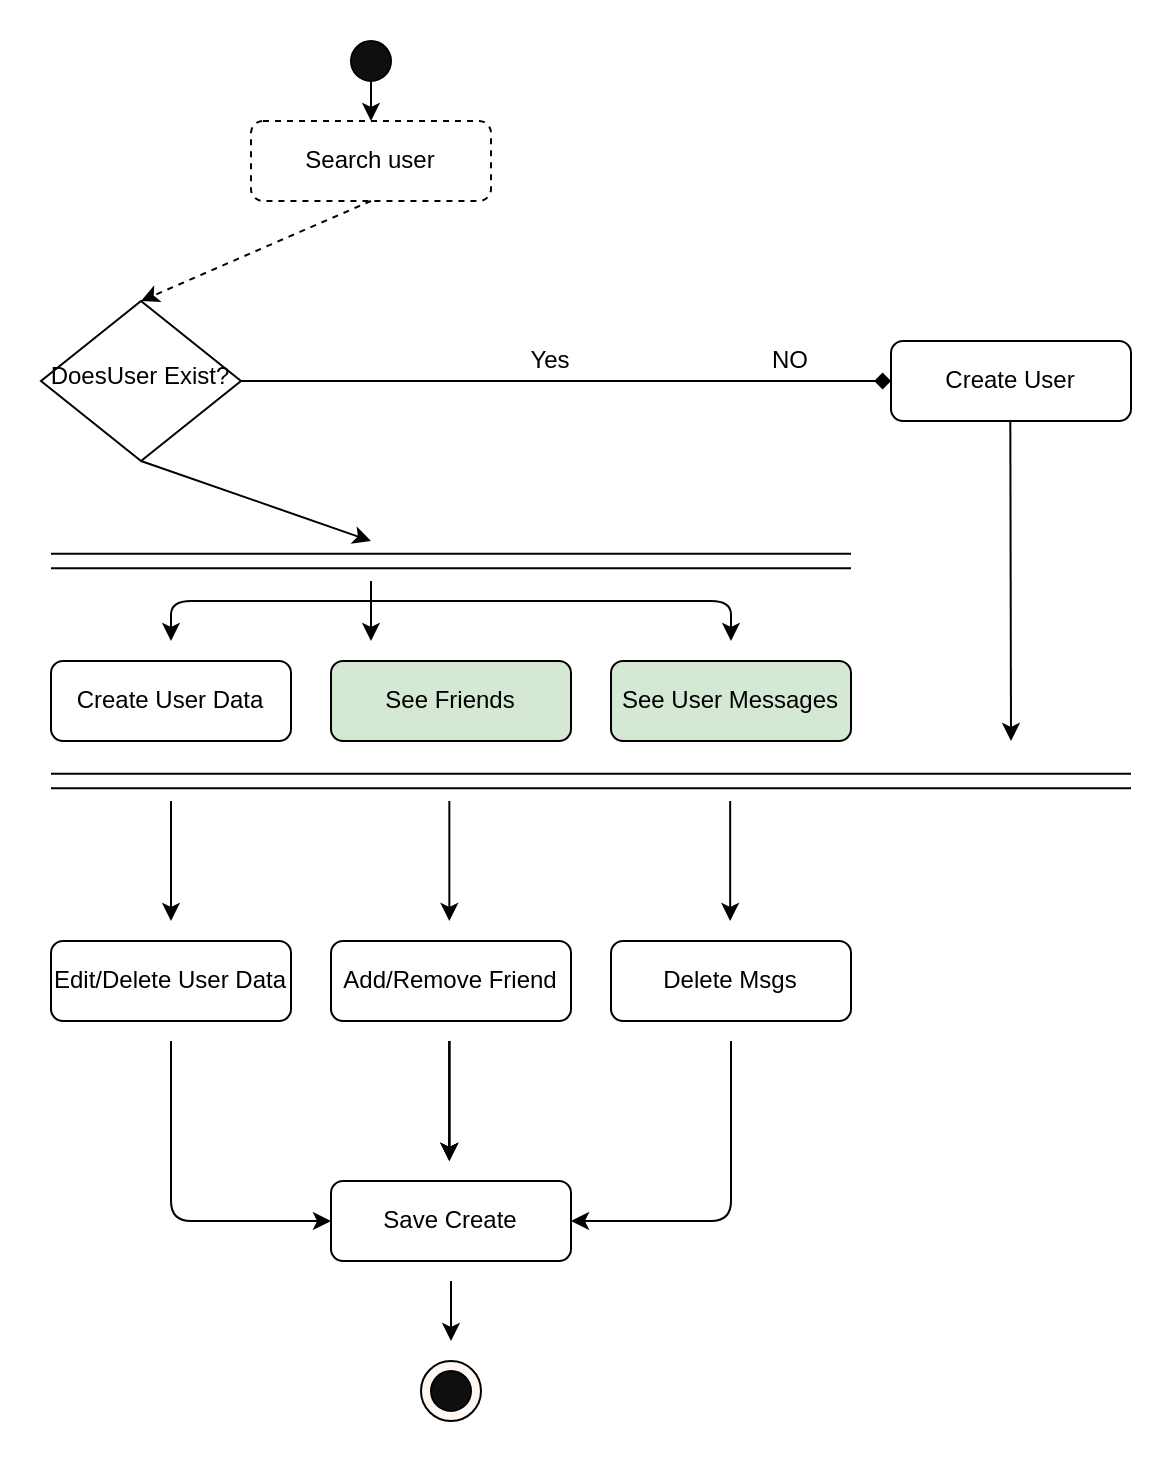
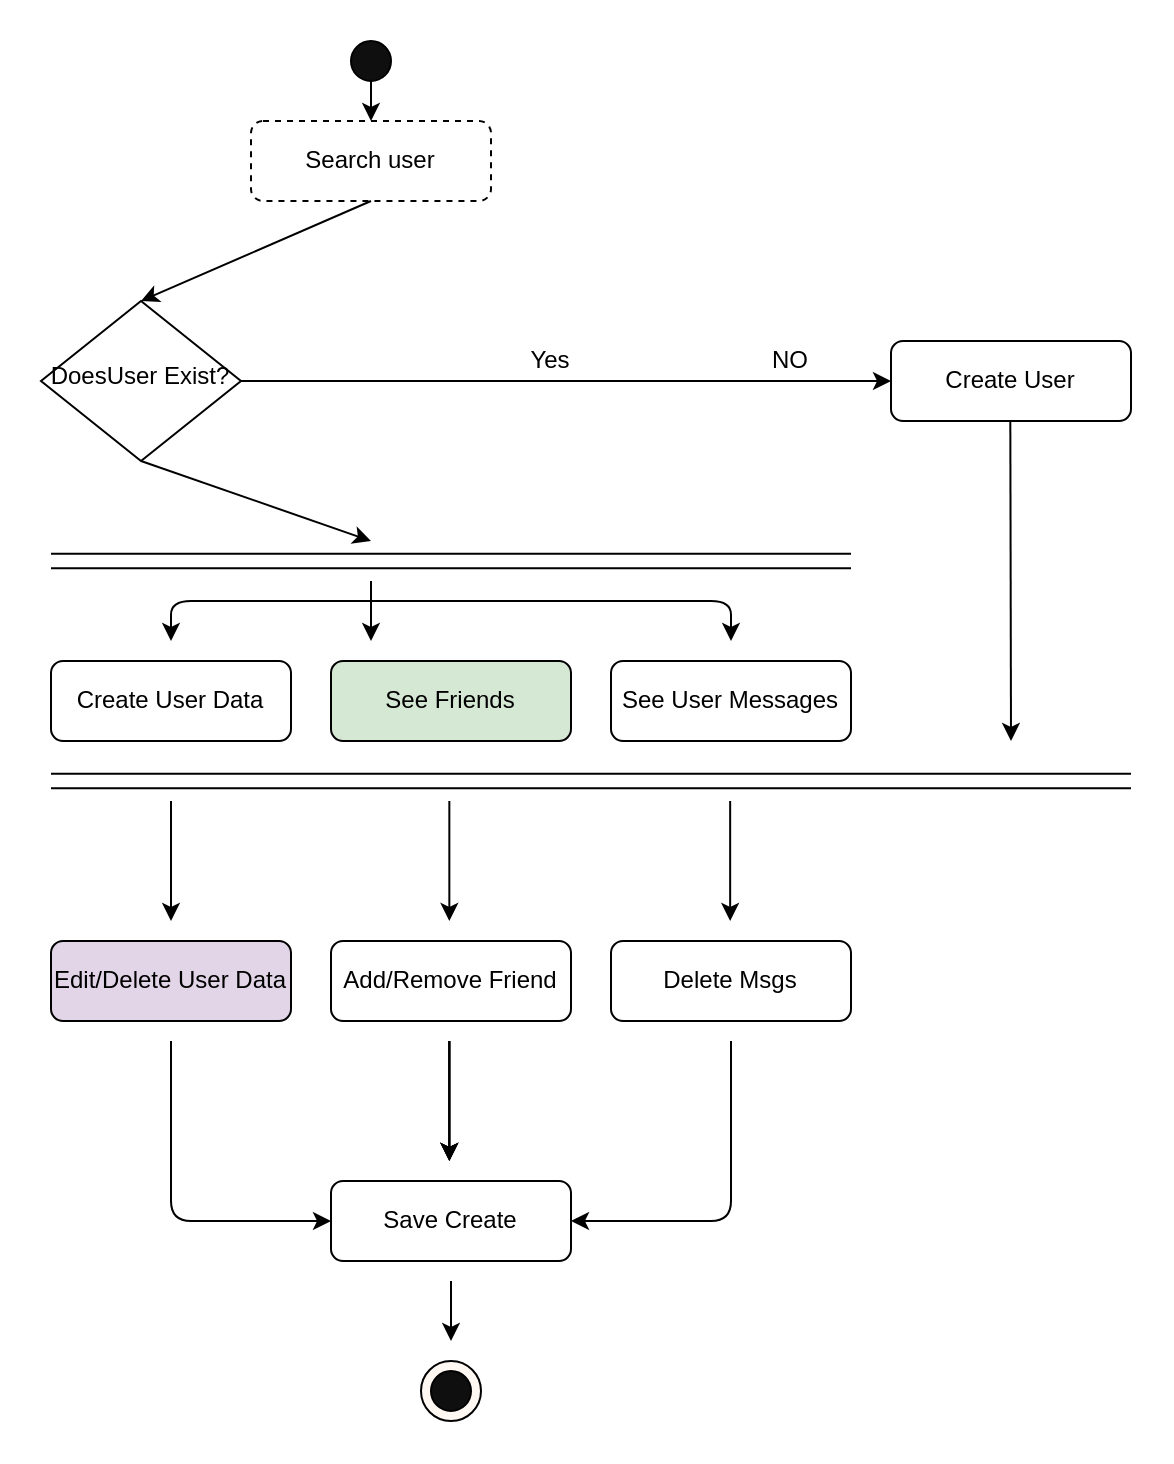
(260, 249) -> (260, 249)
(874, 381) -> (875, 381)
(731, 701) -> (731, 701)
(171, 981) -> (171, 981)
